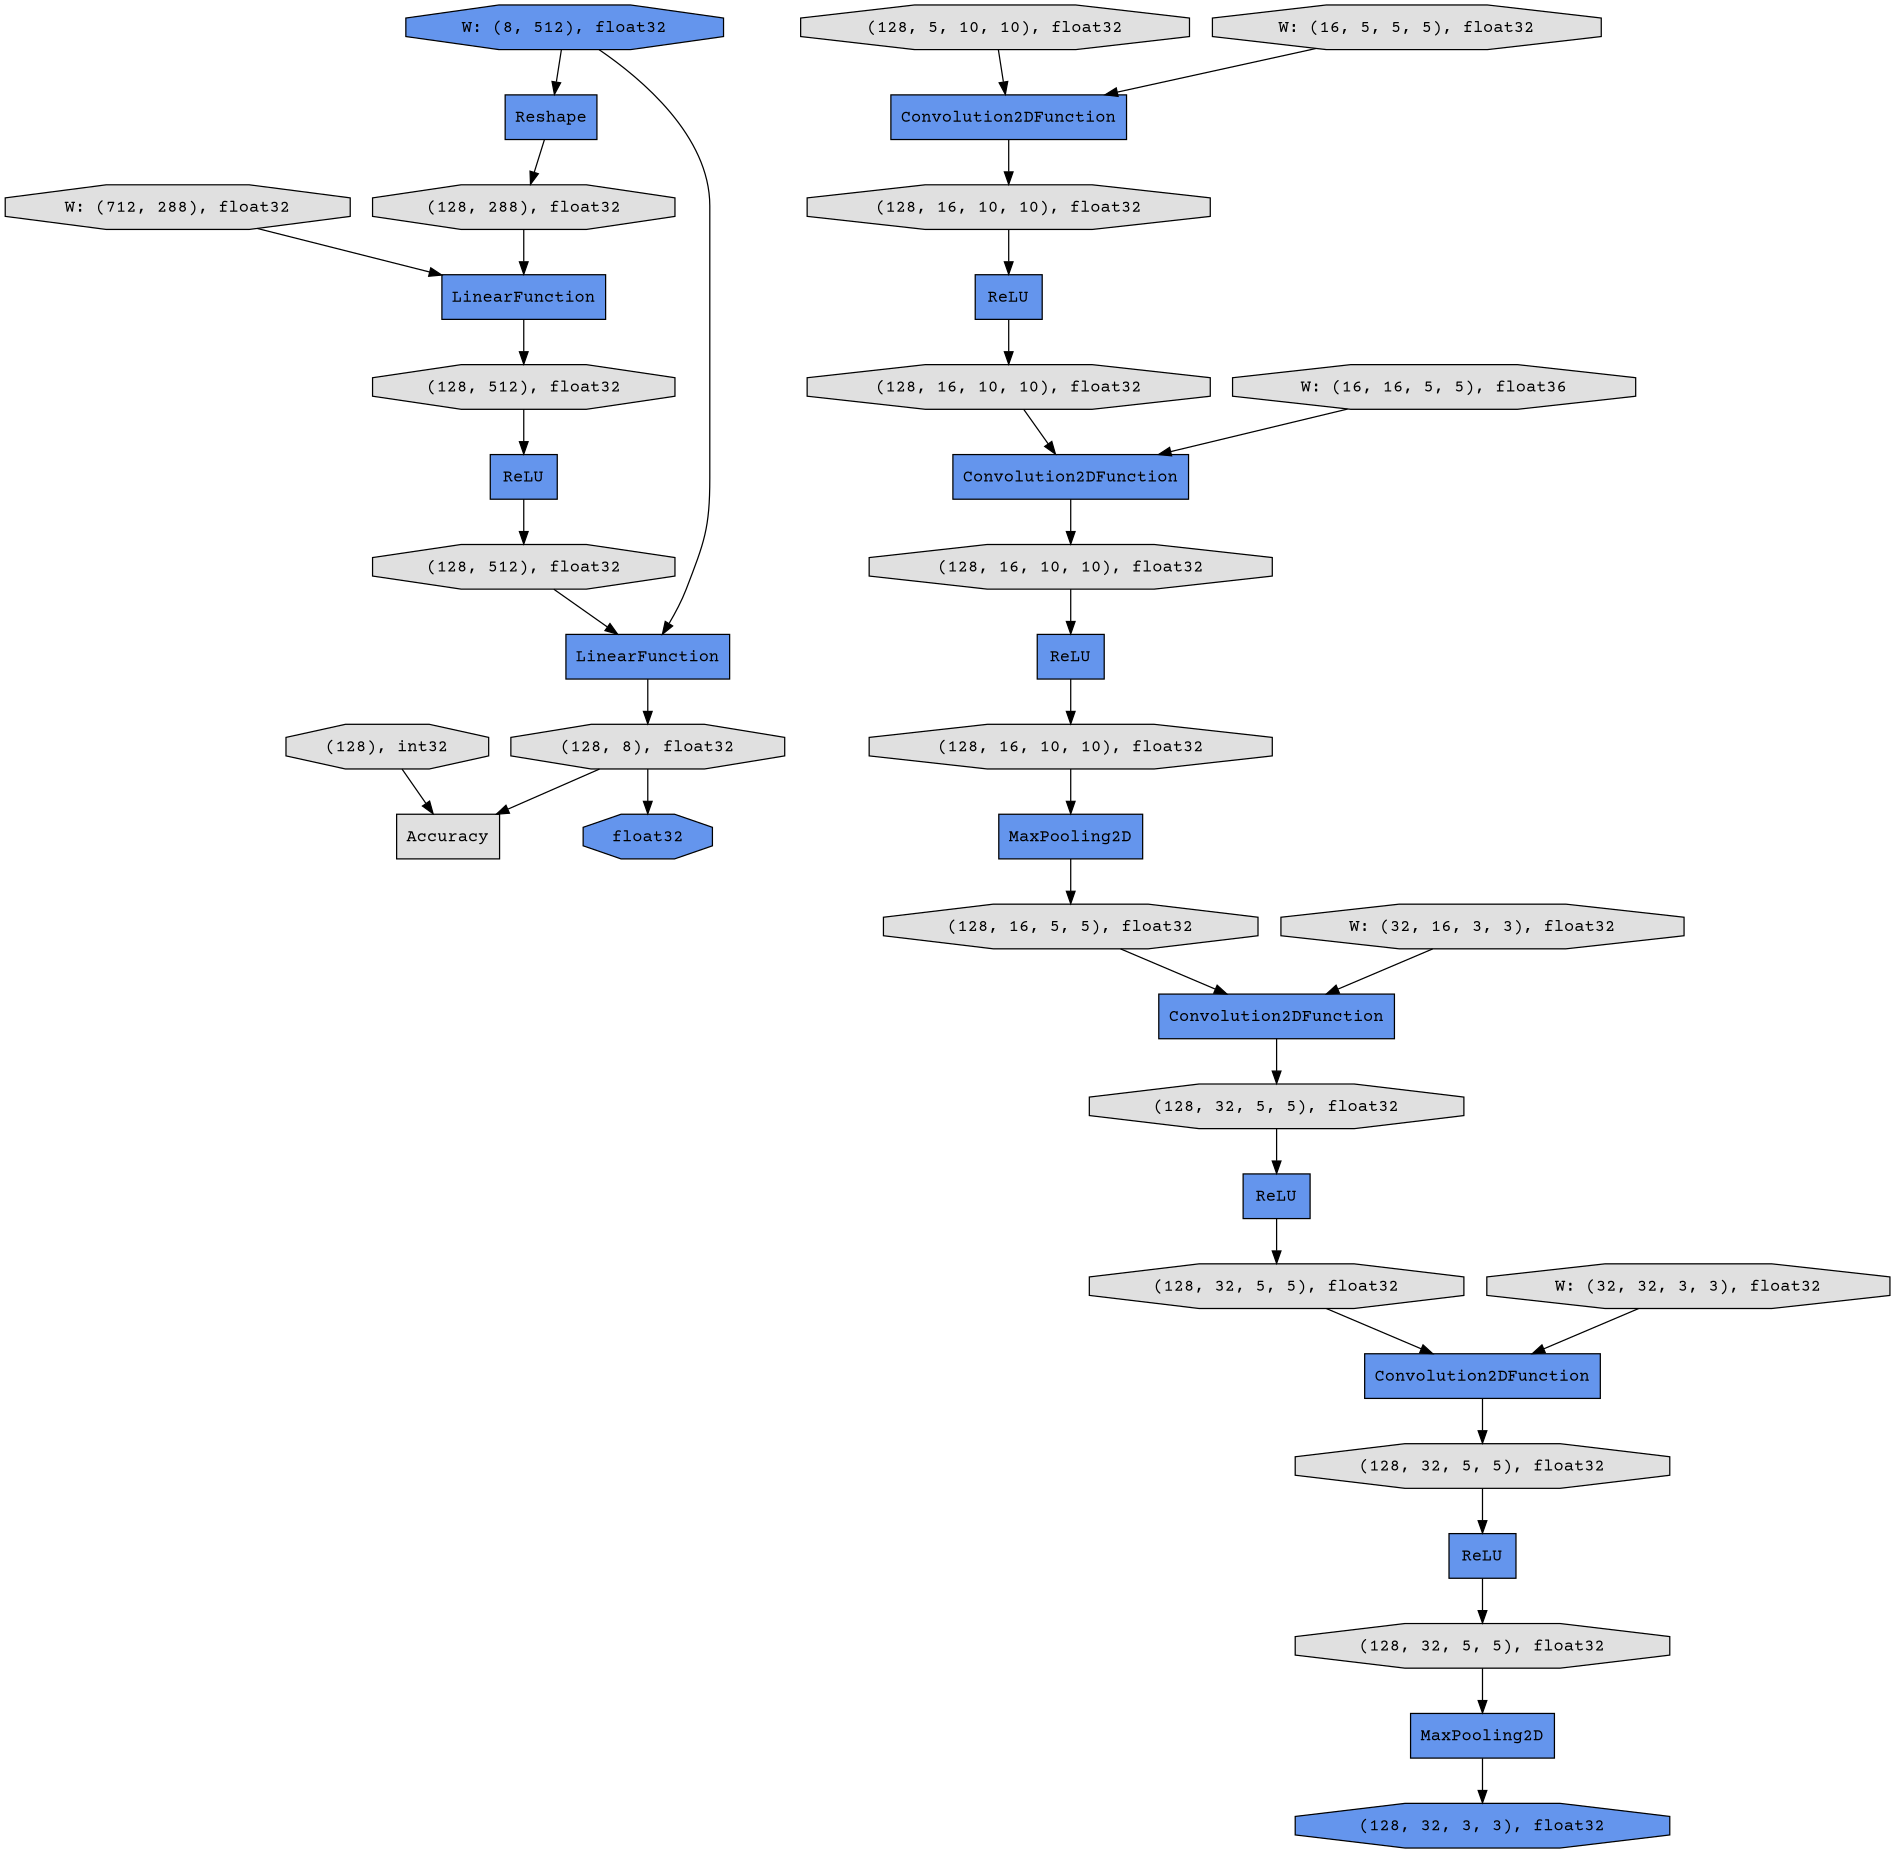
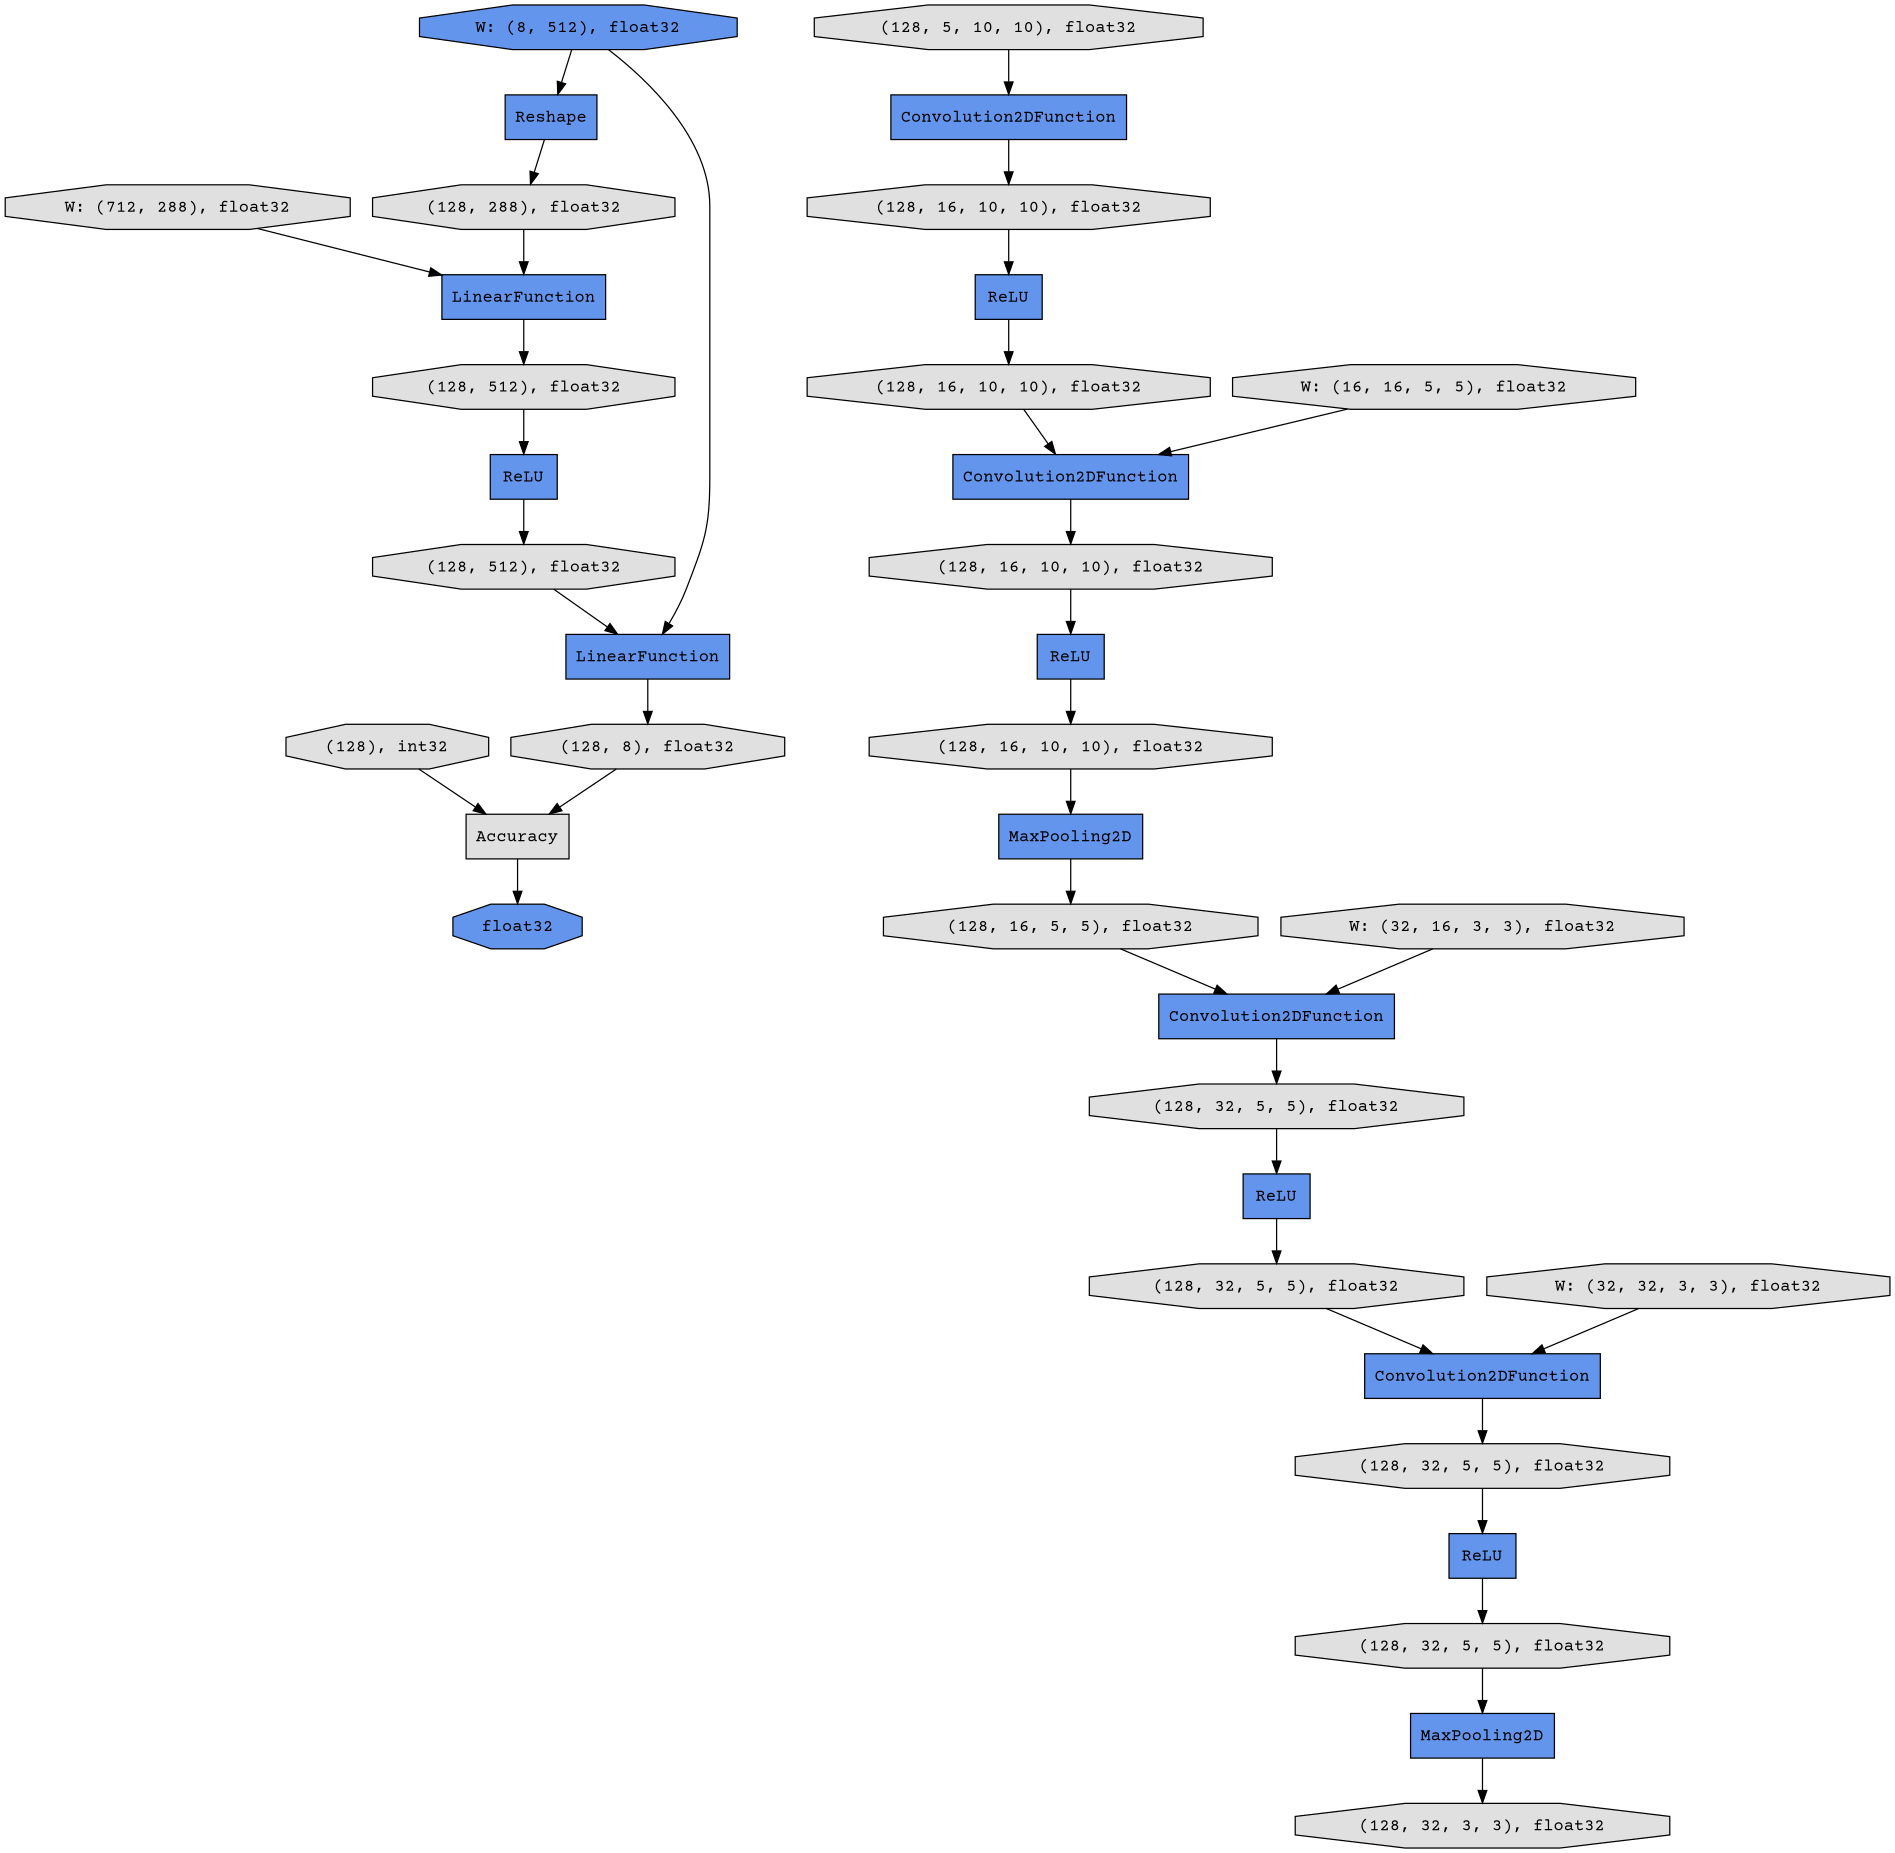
(1407, 27) -> none
(1434, 387) -> (1434, 387)
(648, 785) -> (518, 875)
(1483, 1826) -> (1483, 1826)
